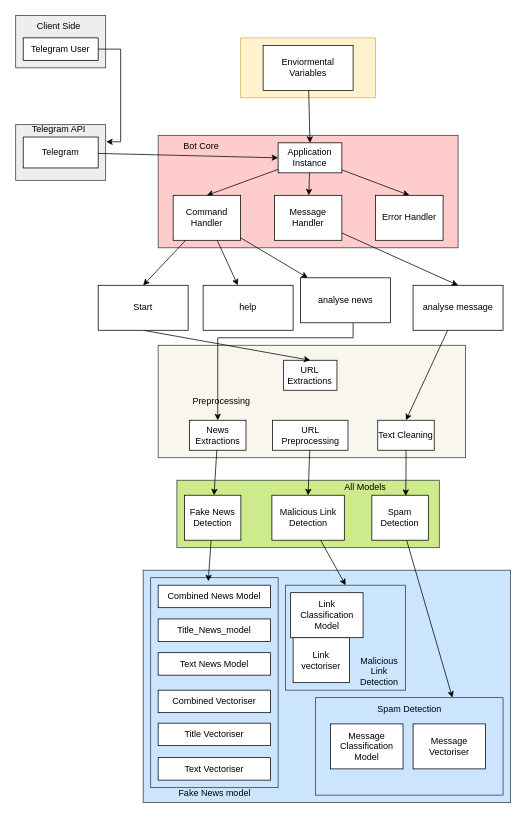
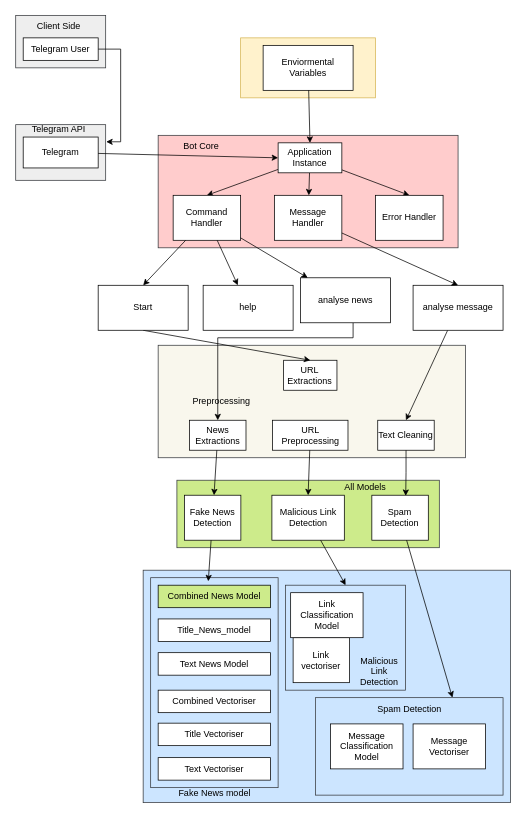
(214, 597) -> (214, 597)
